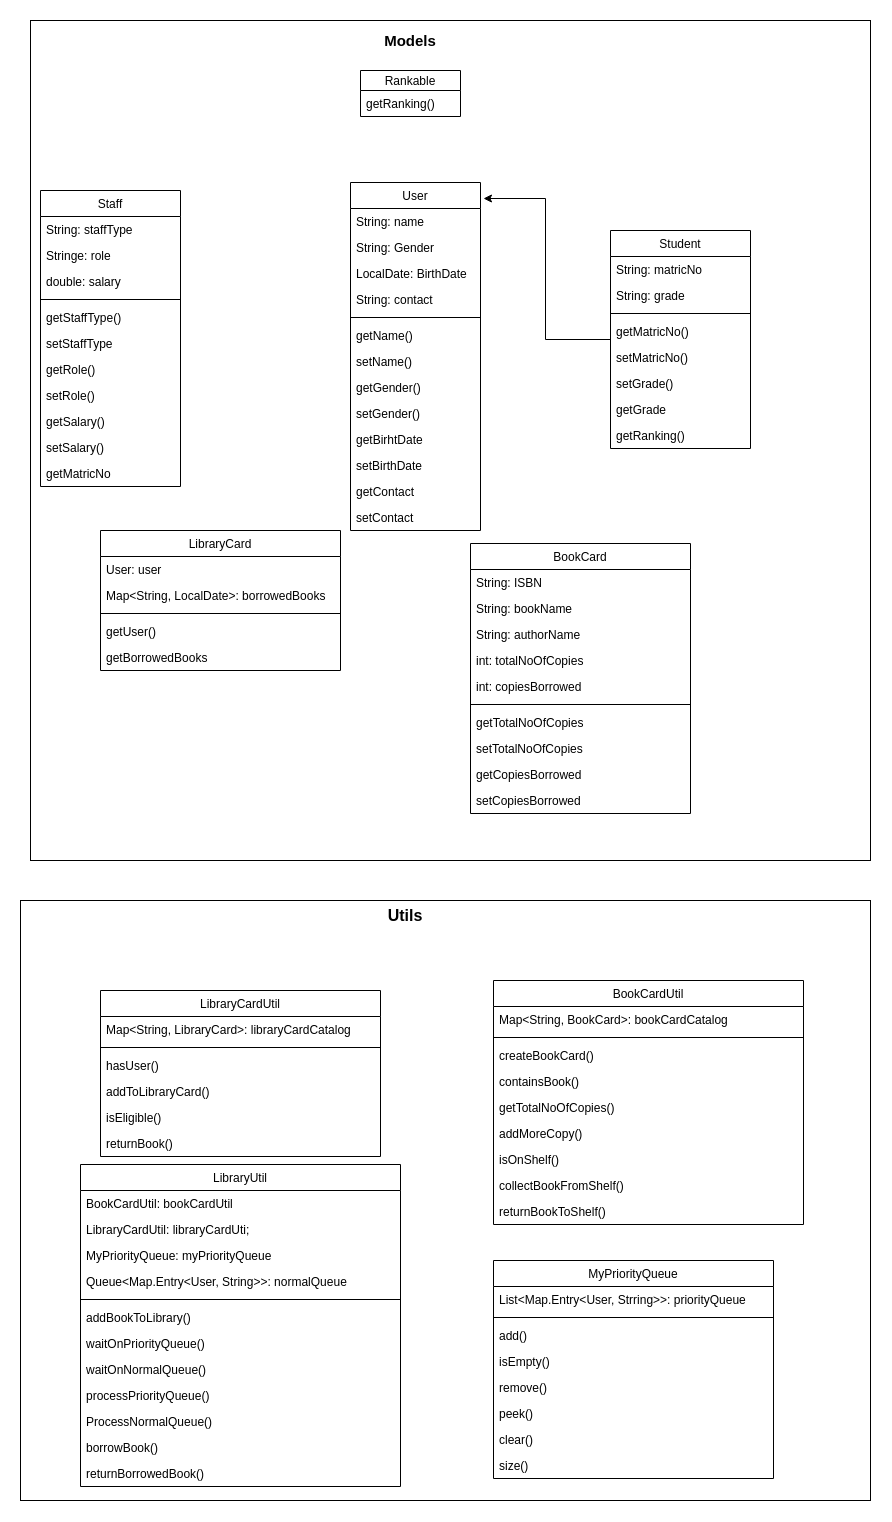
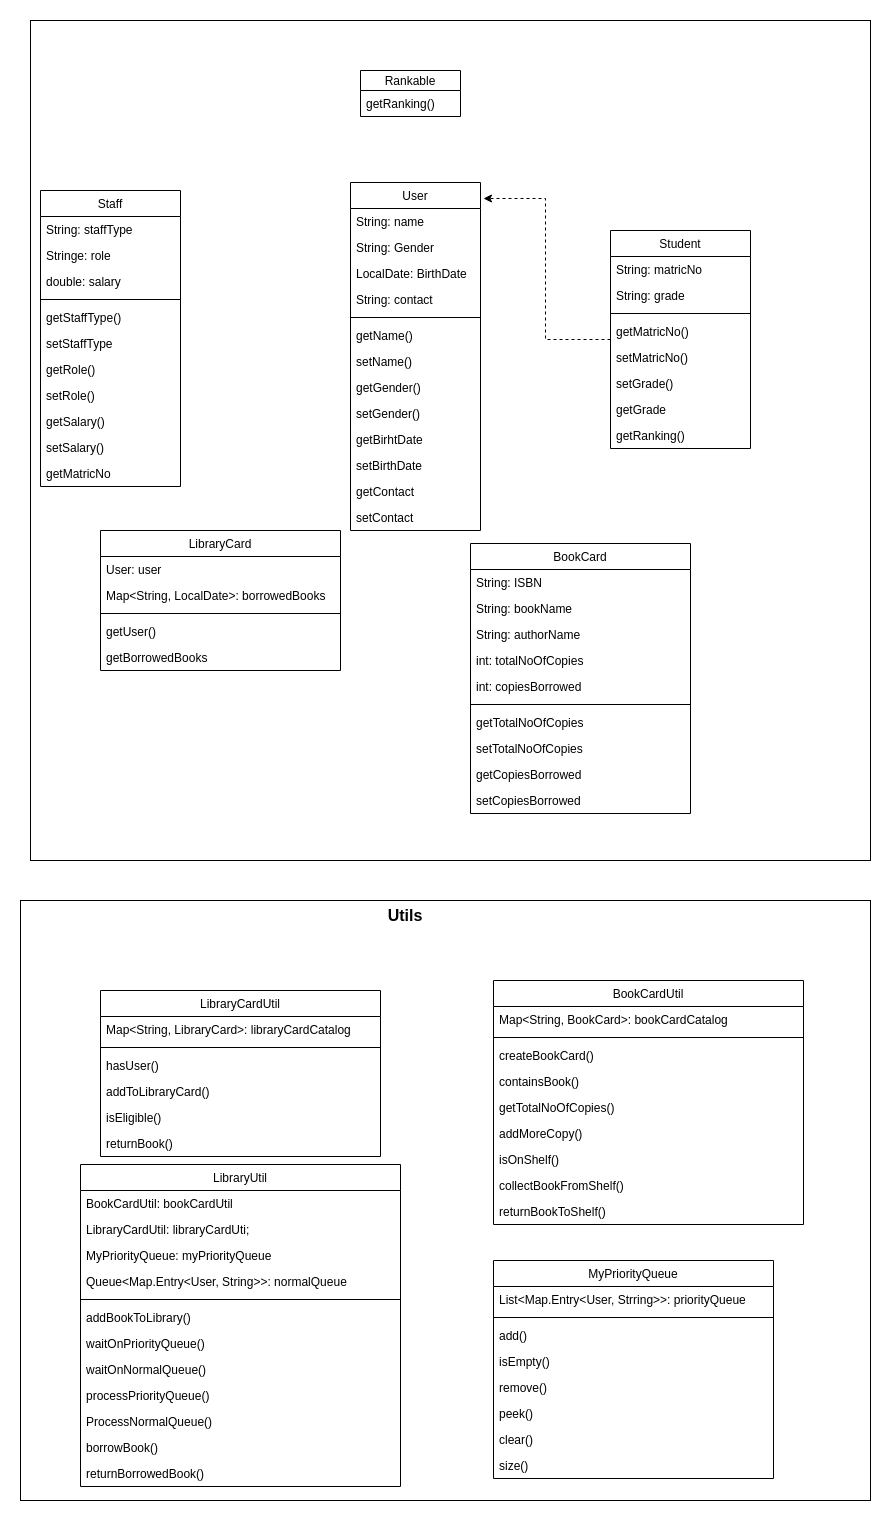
(411, 41) -> none
(546, 274) -> (546, 274)
